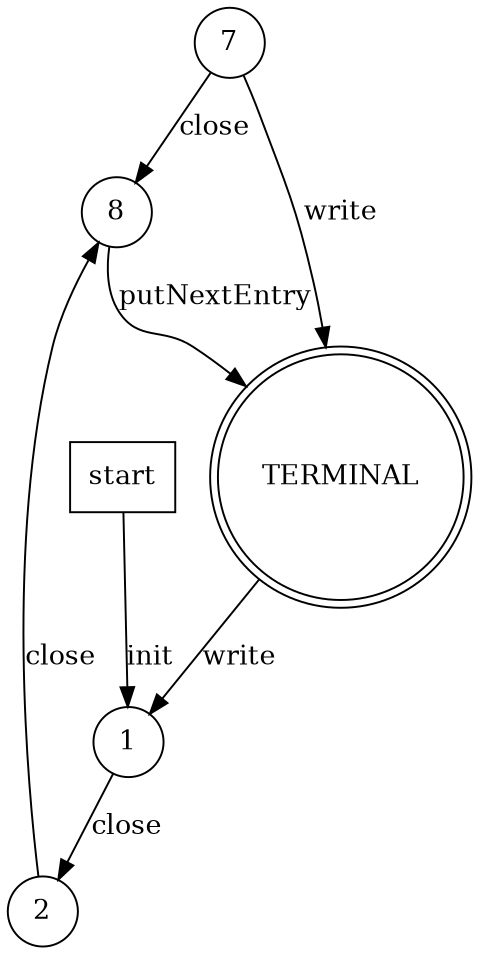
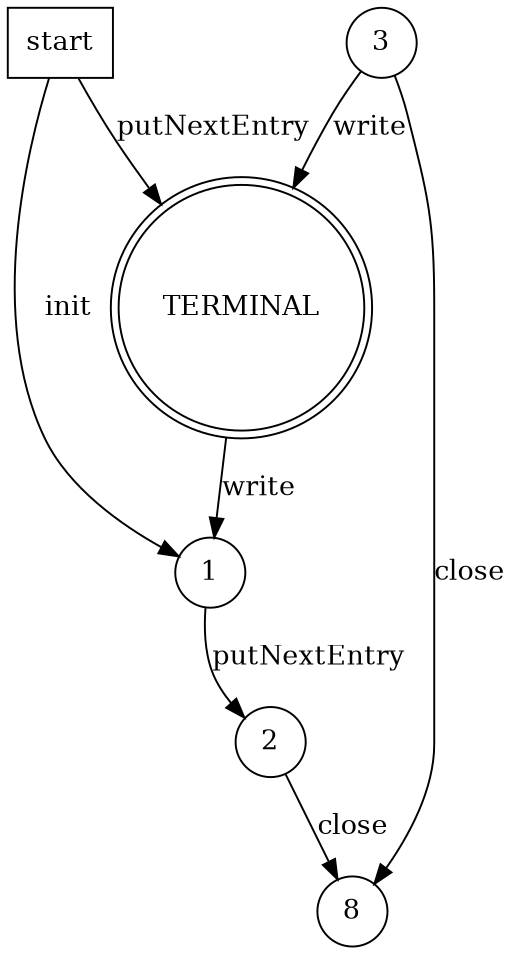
(230, 43) -> (382, 43)
(143, 331) -> (112, 135)
(128, 827) -> (310, 657)
